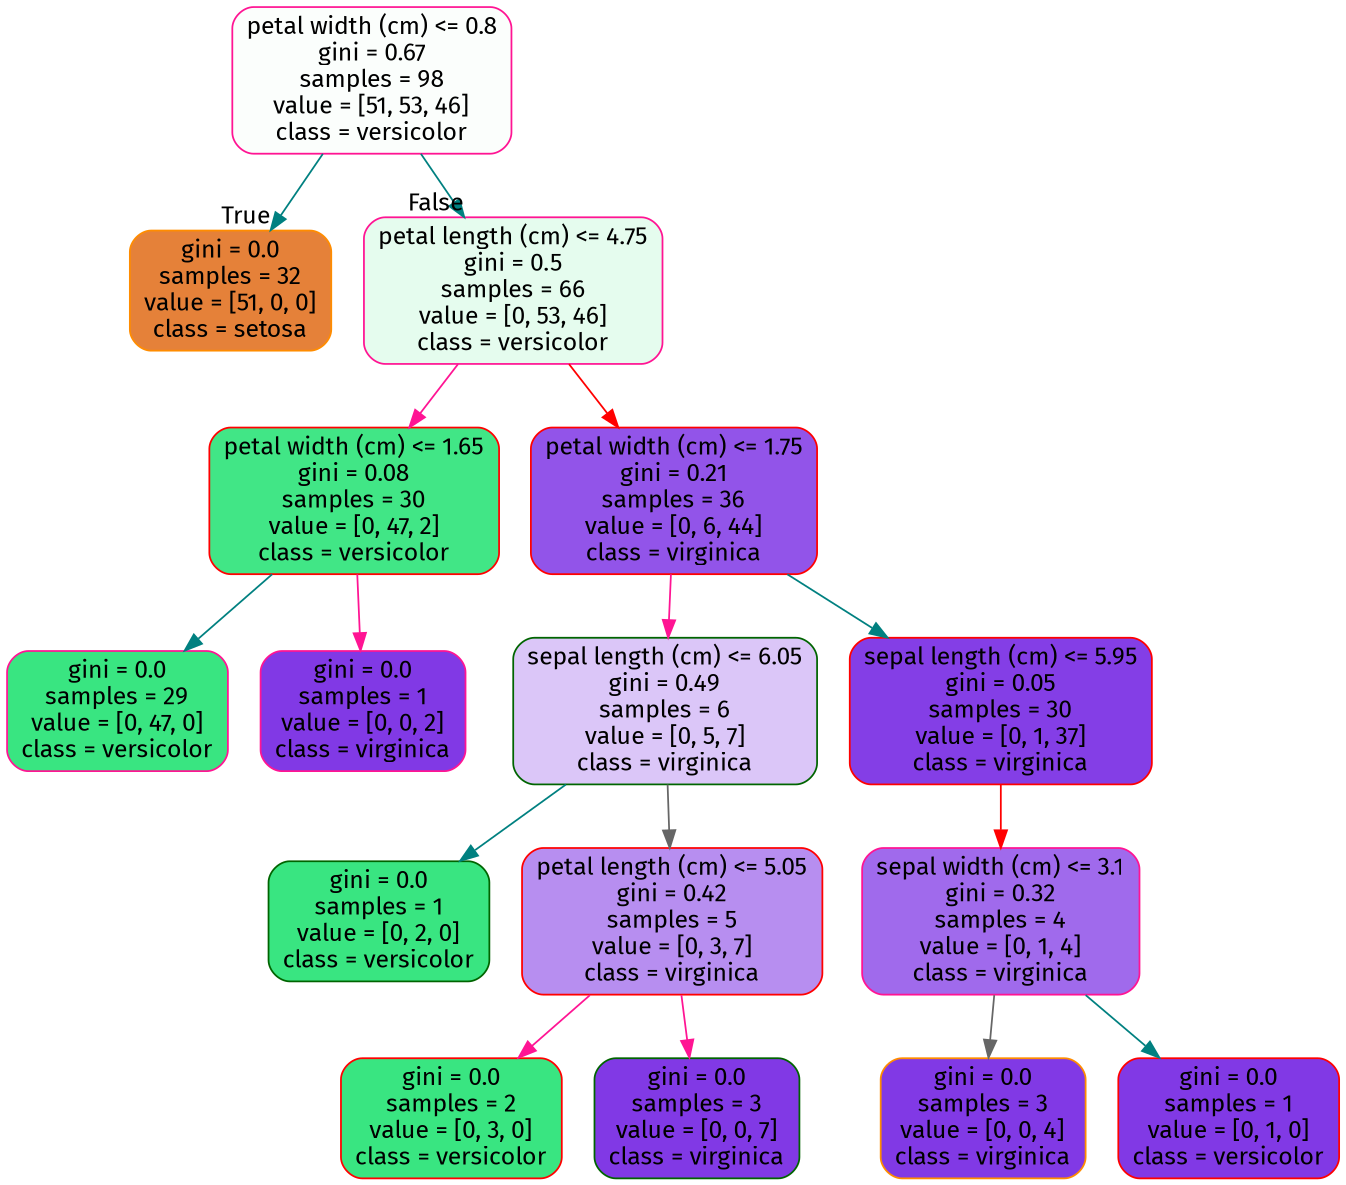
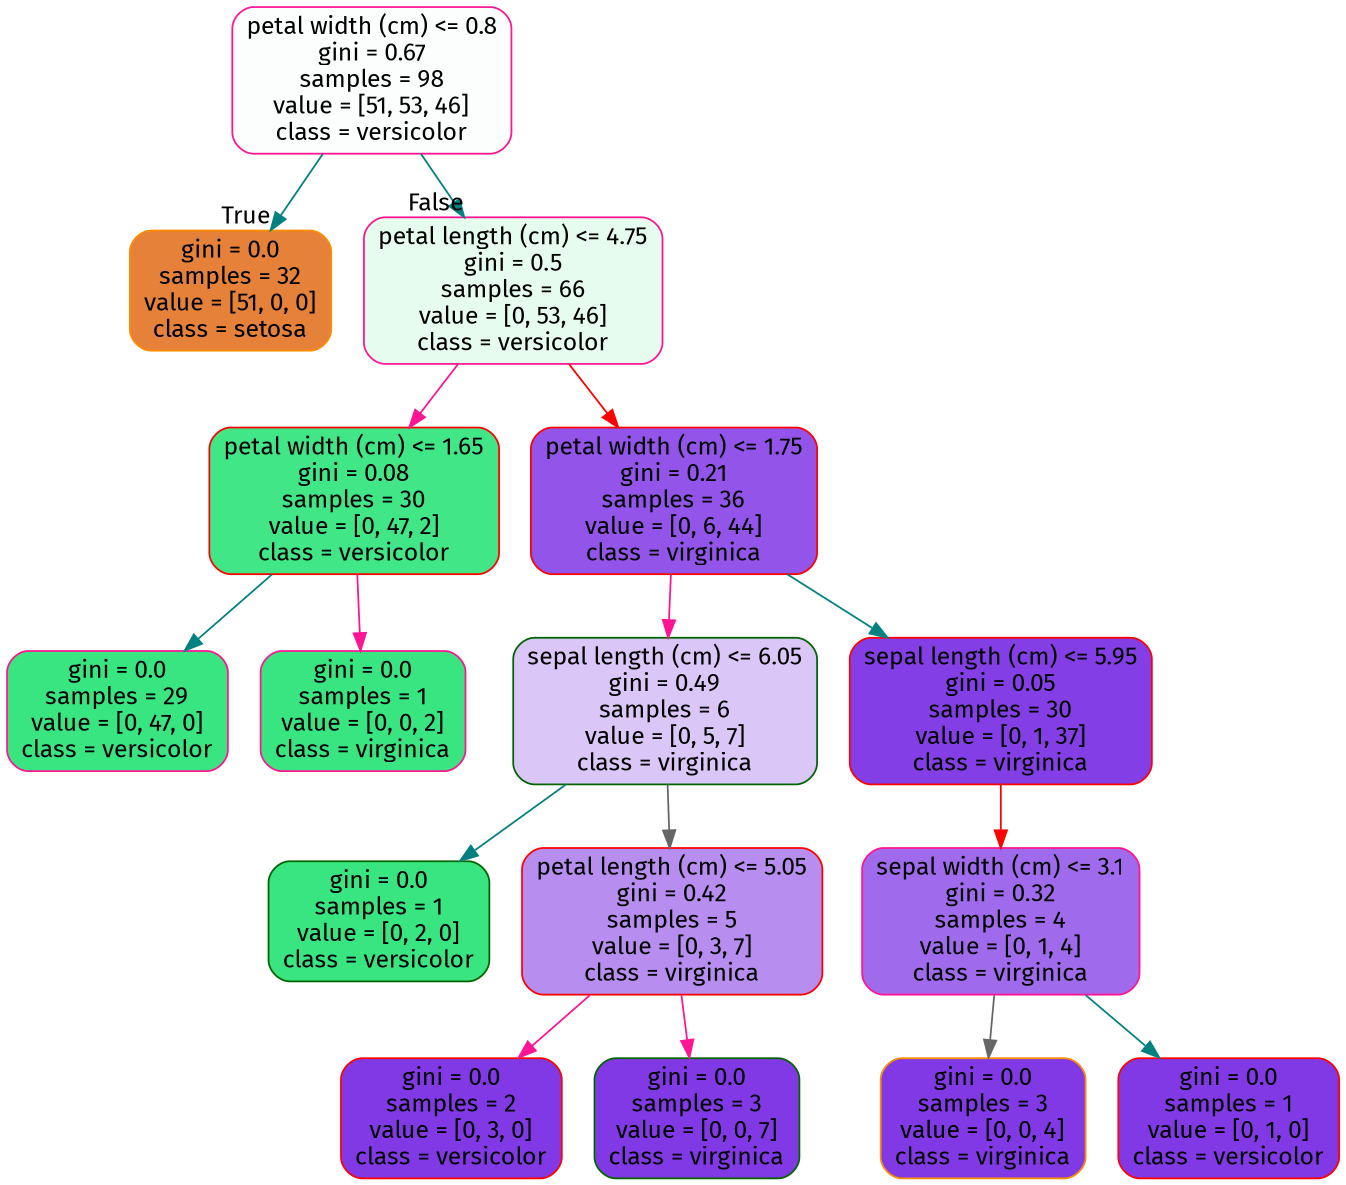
(363, 711) -> (363, 711)
(451, 1118) -> (451, 1118)
